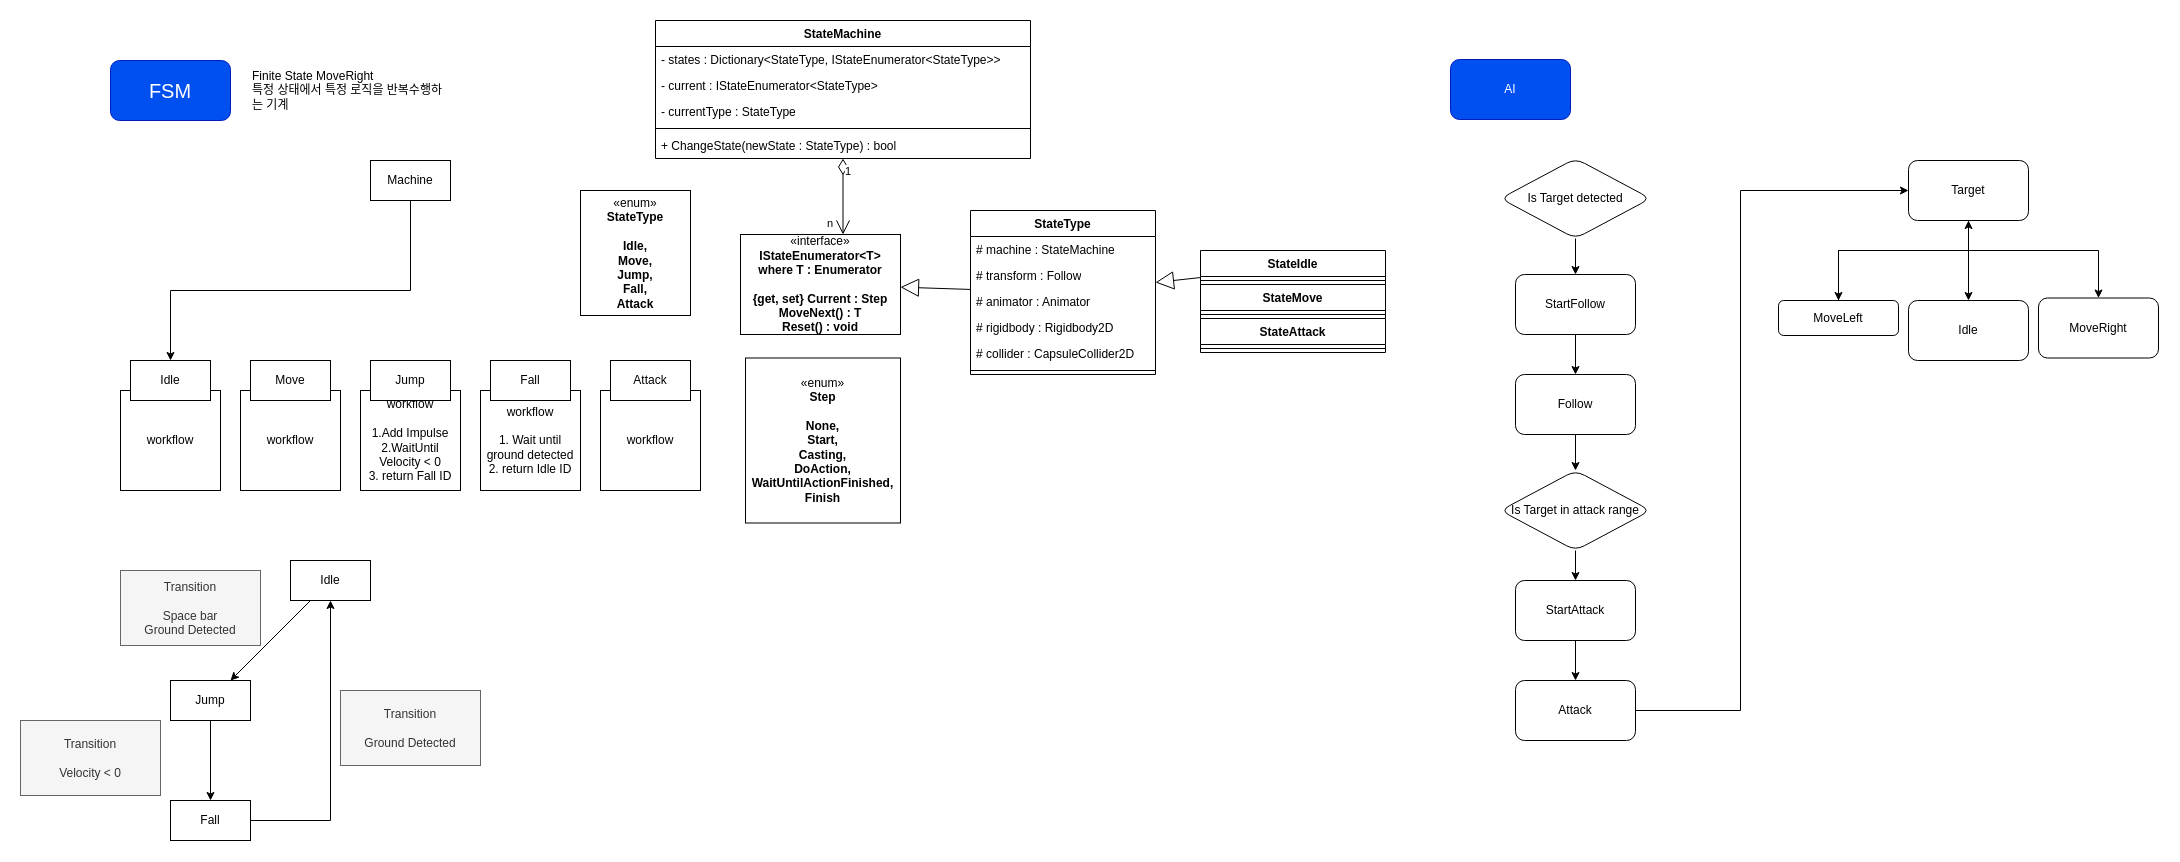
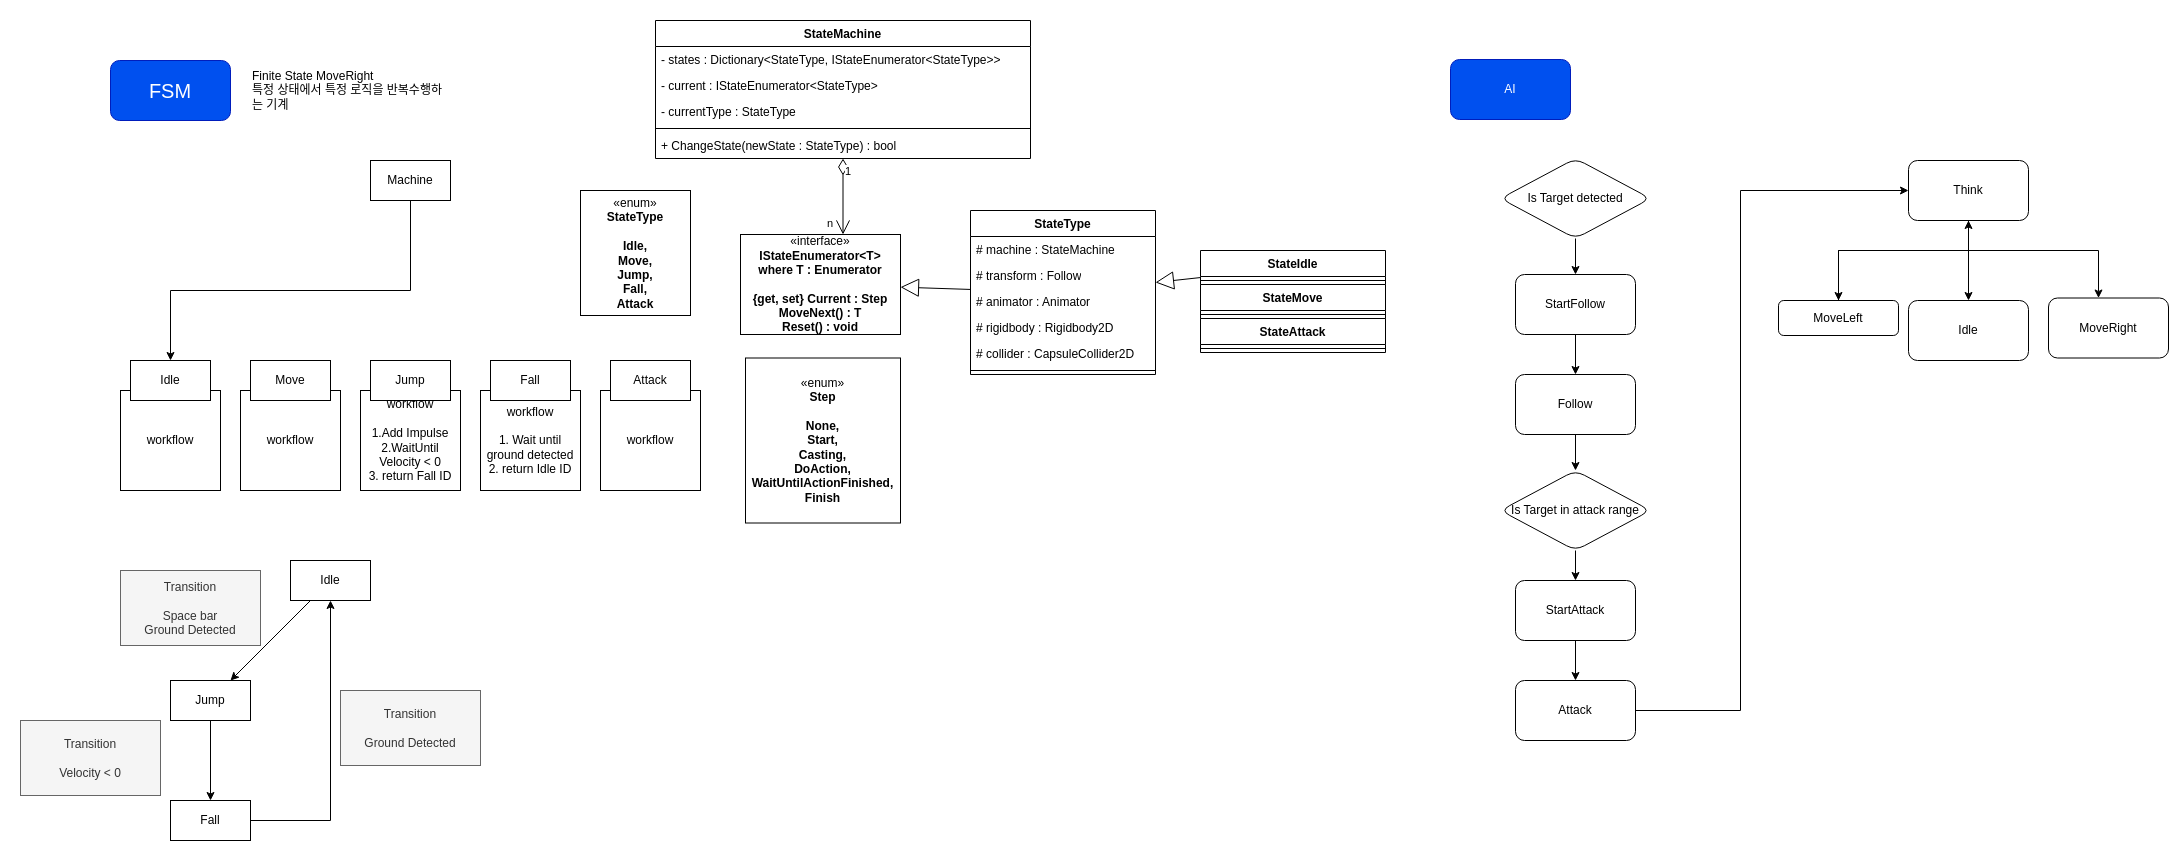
(1969, 191) -> (1969, 191)
(2099, 328) -> (2109, 328)
